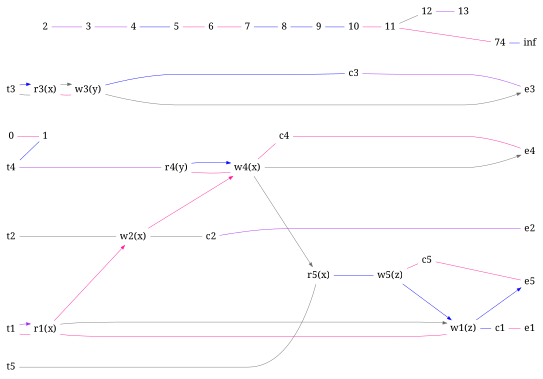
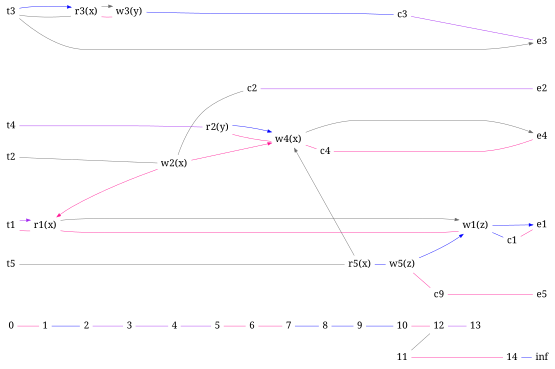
(155, 27) -> (196, 326)
(372, 27) -> (421, 326)
(500, 43) -> (512, 357)
(311, 105) -> (270, 49)
(30, 151) -> (66, 326)
(177, 168) -> (218, 127)
(282, 220) -> (325, 204)
(427, 260) -> (439, 295)
(88, 285) -> (107, 189)
(497, 305) -> (511, 225)
